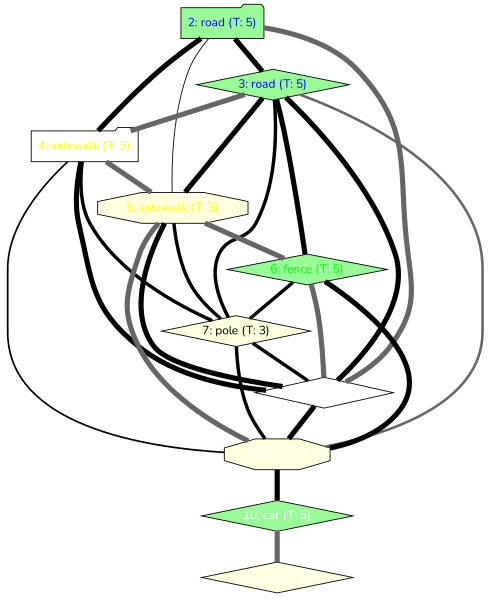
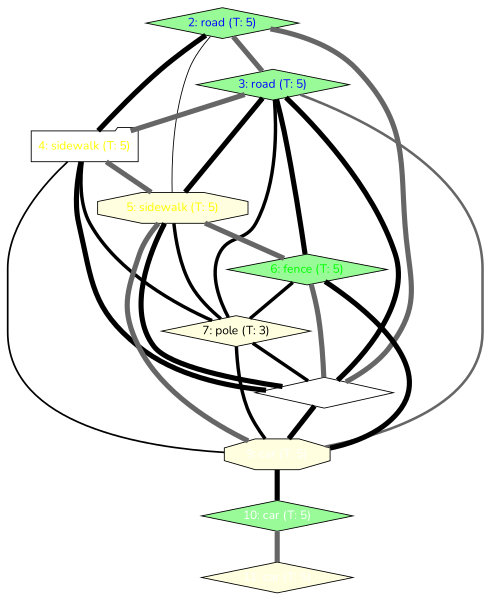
(222, 23) -> (222, 23)
(249, 55) -> (248, 54)
